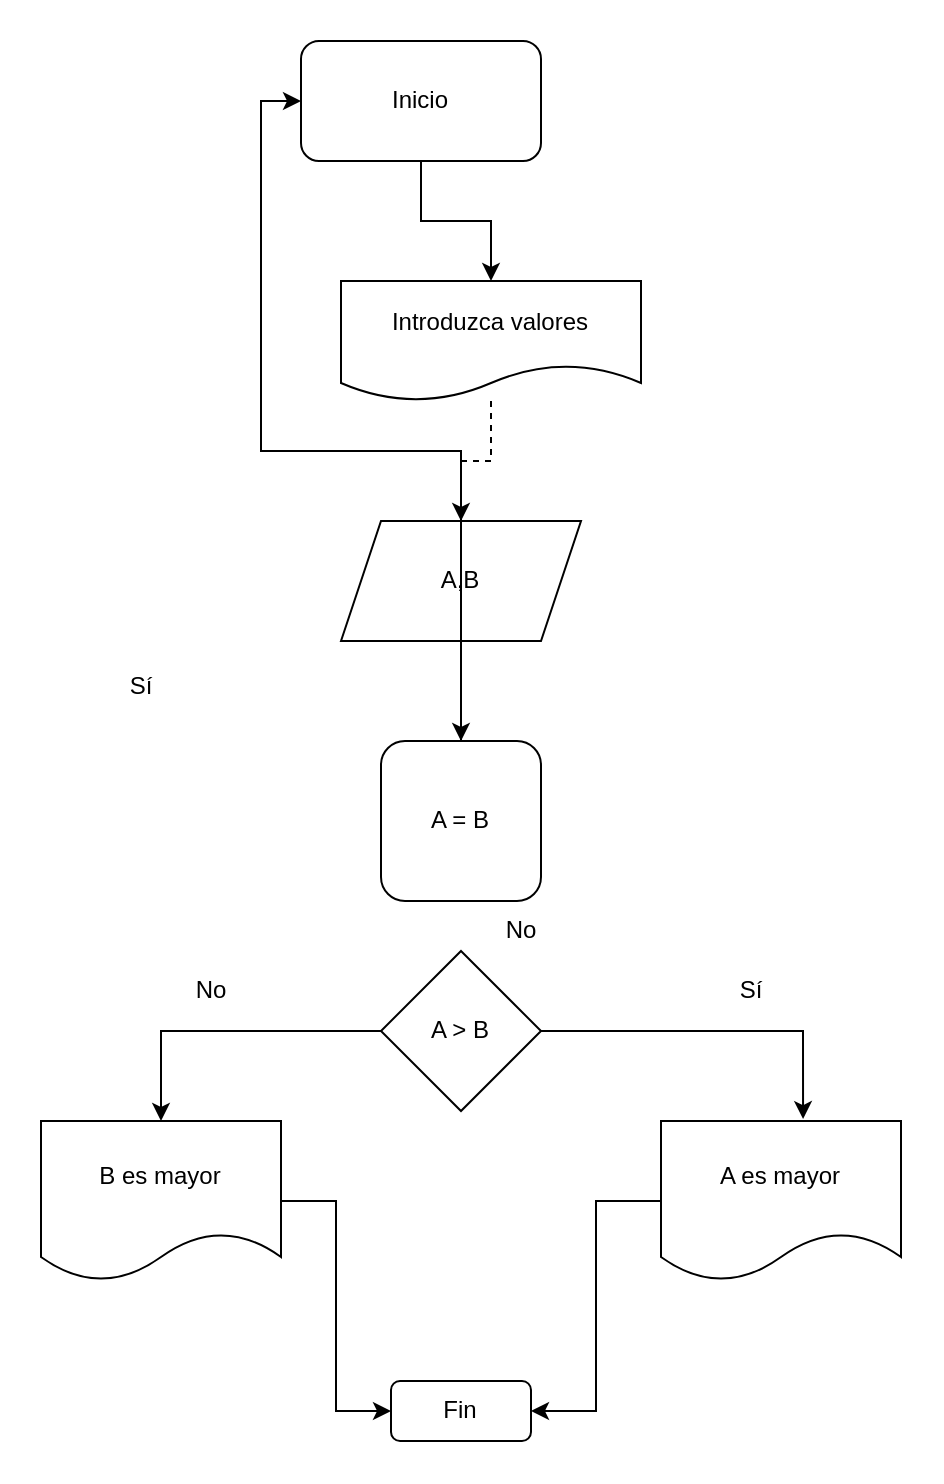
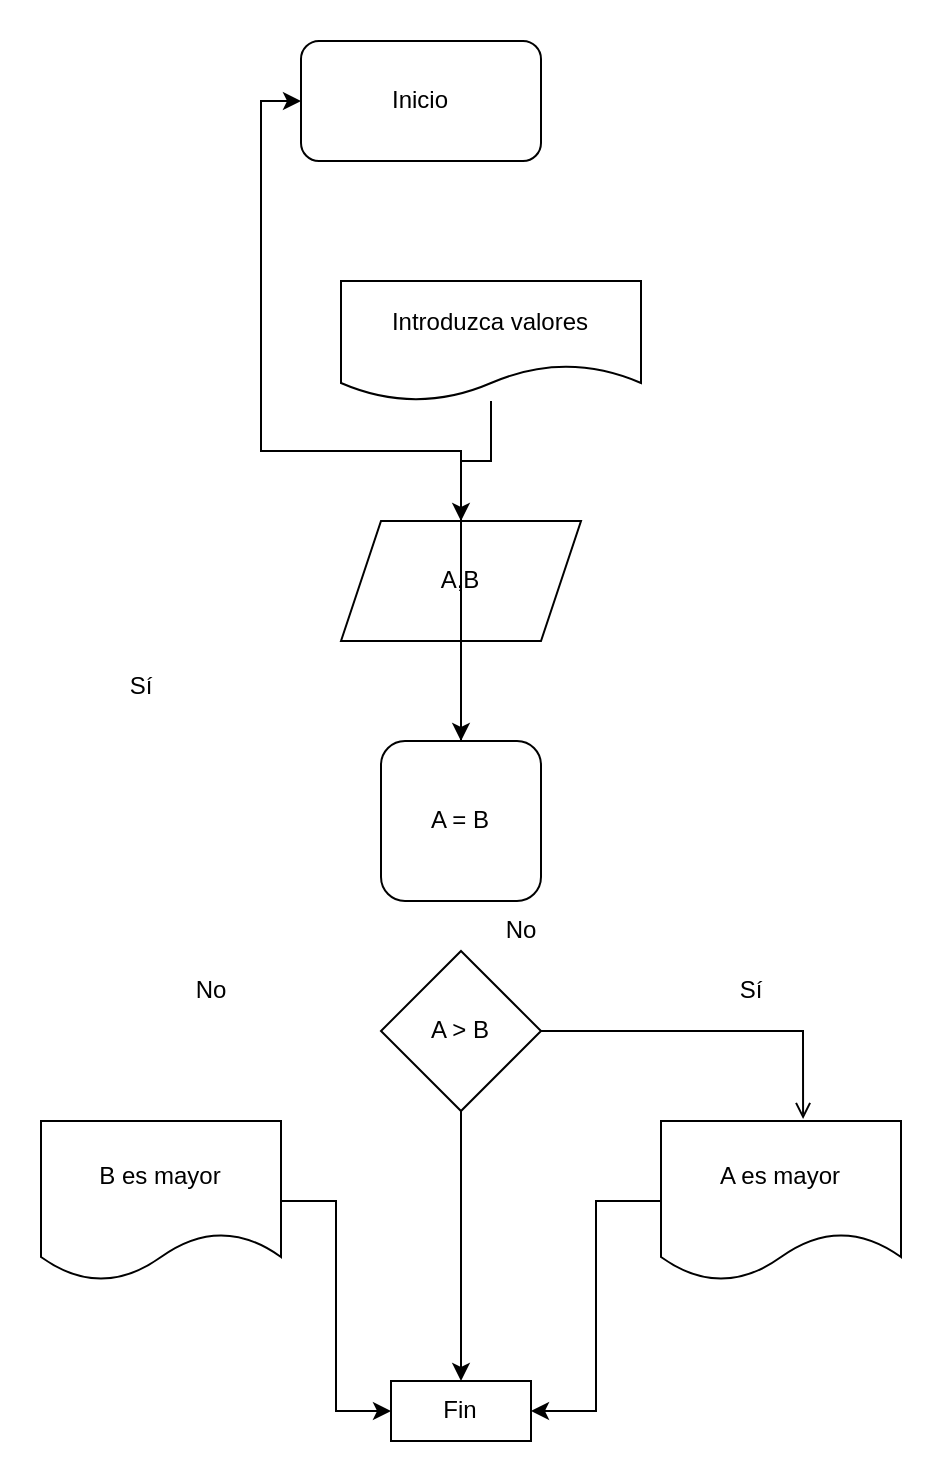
(449, 221) -> none
(491, 446) -> (491, 446)
(233, 1031) -> (461, 1239)
(803, 1104) -> (803, 1107)
(461, 1411) -> (461, 1411)
